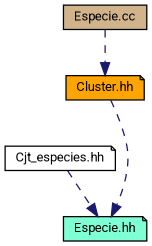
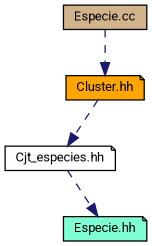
(128, 152) -> (86, 118)
